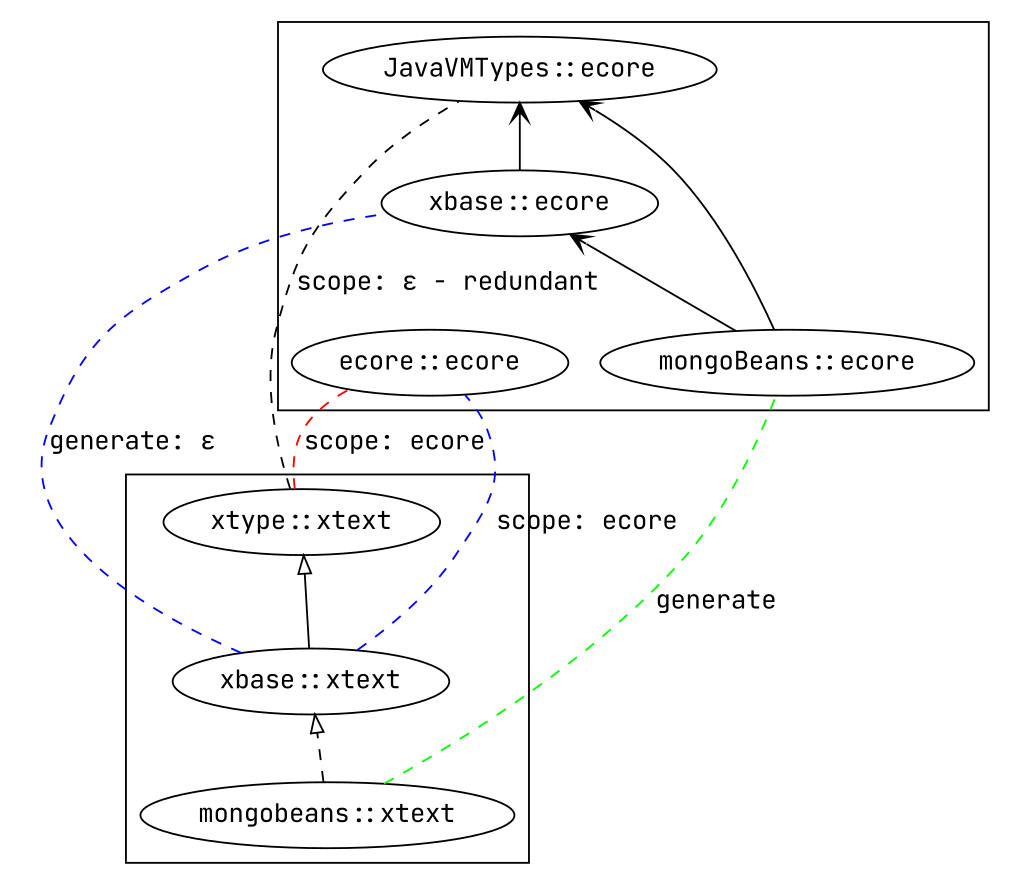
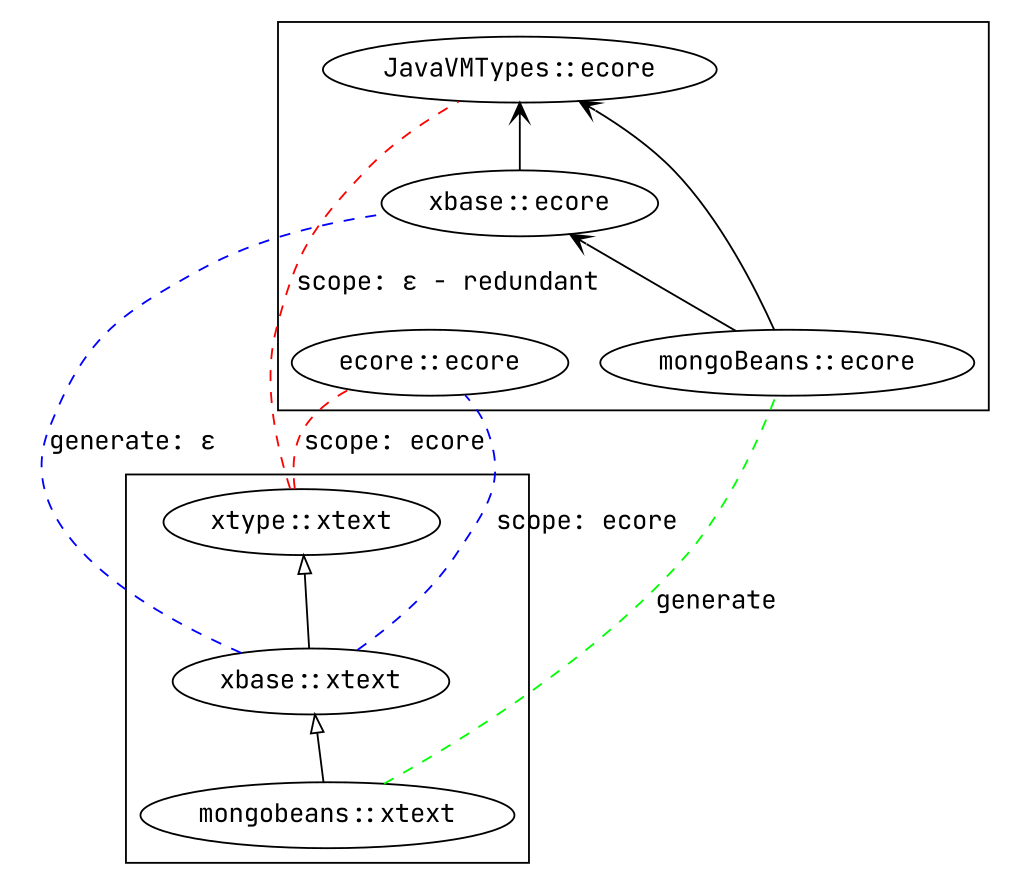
(298, 263) -> (298, 263)
(320, 757) -> (320, 757)
